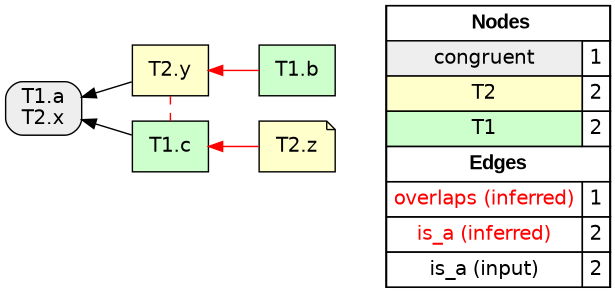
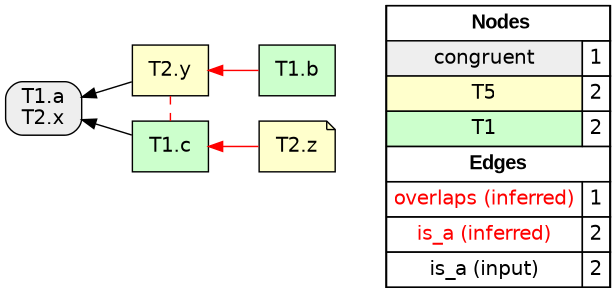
(484, 93) -> (484, 93)
